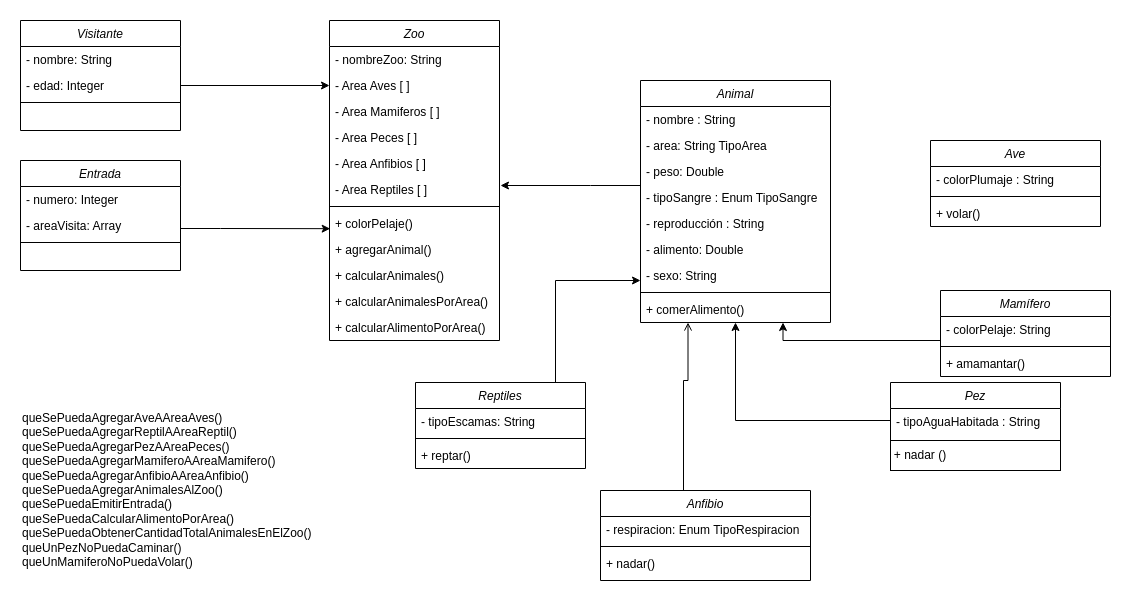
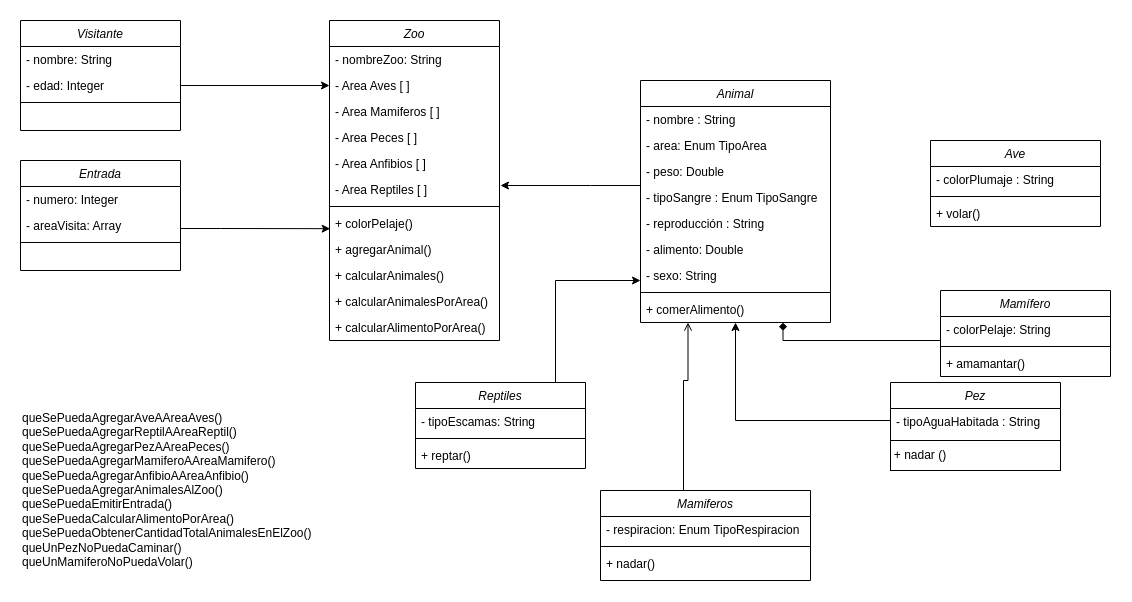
(714, 146) -> (709, 146)
(783, 331) -> (783, 331)
(705, 504) -> (705, 504)
